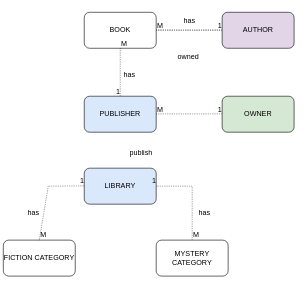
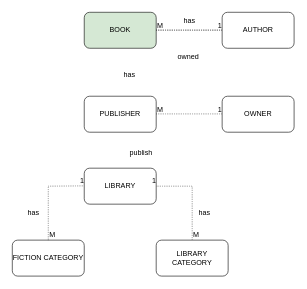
(120, 30) -> (120, 30)
(258, 30) -> (258, 30)
(120, 91) -> none
(120, 114) -> (120, 114)
(258, 114) -> (258, 114)
(120, 186) -> (120, 186)
(39, 258) -> (48, 258)
(192, 258) -> (192, 258)
